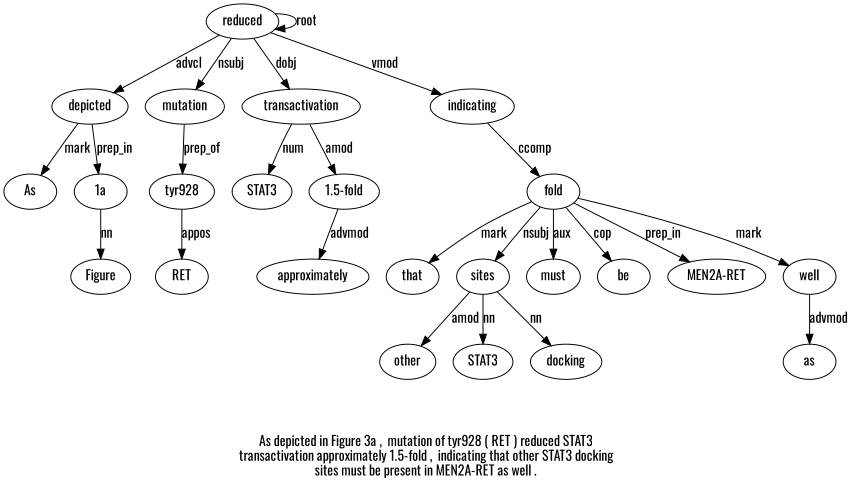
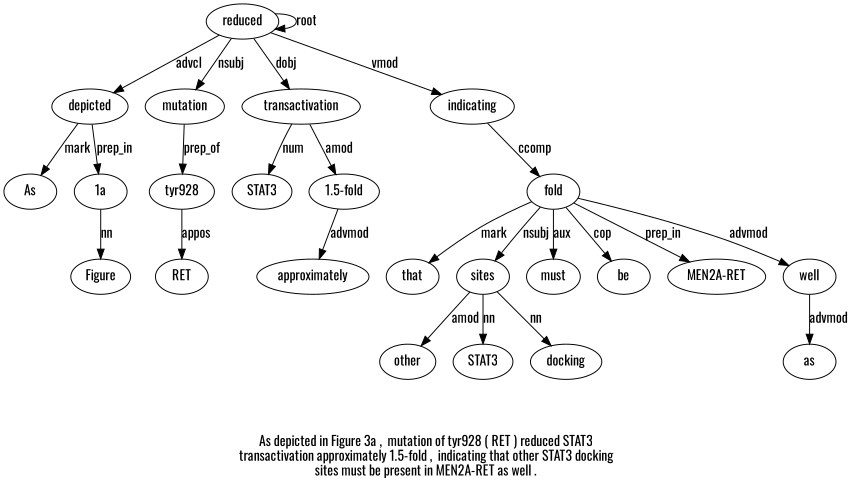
(749, 234) -> (749, 234)
